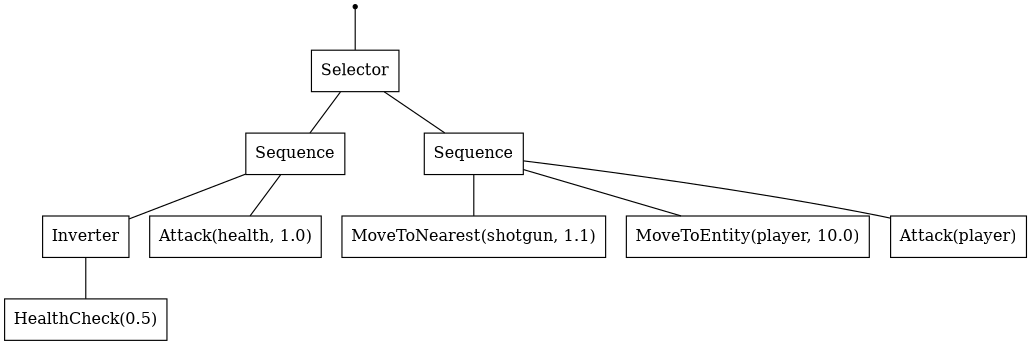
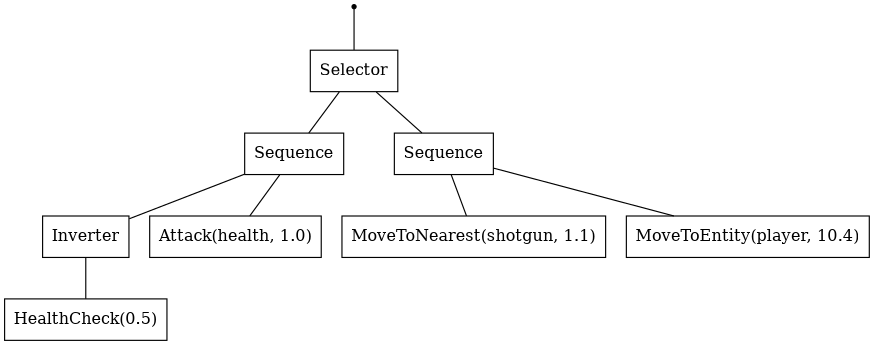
(748, 237) -> (748, 237)
(959, 237) -> none
